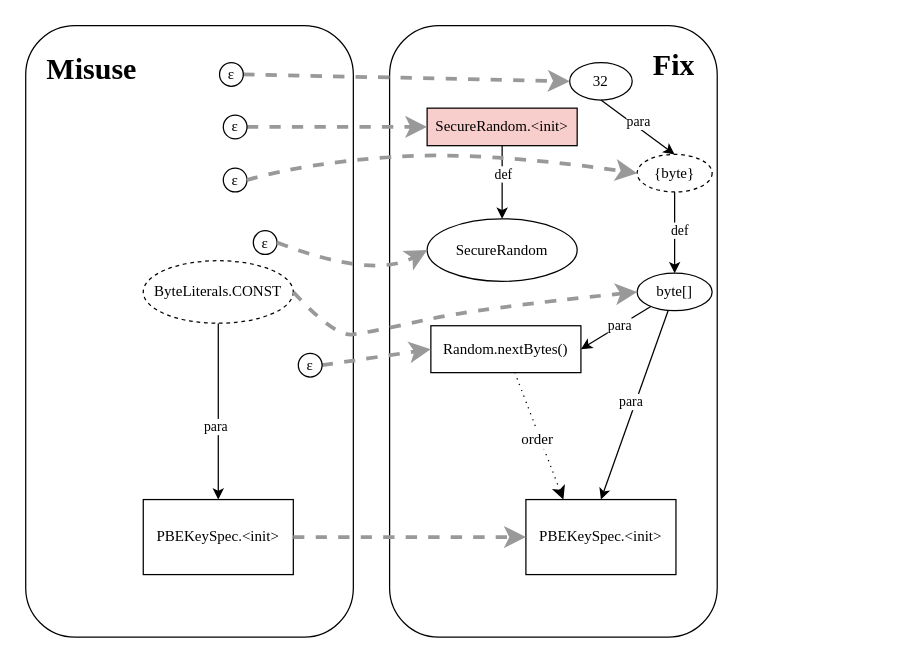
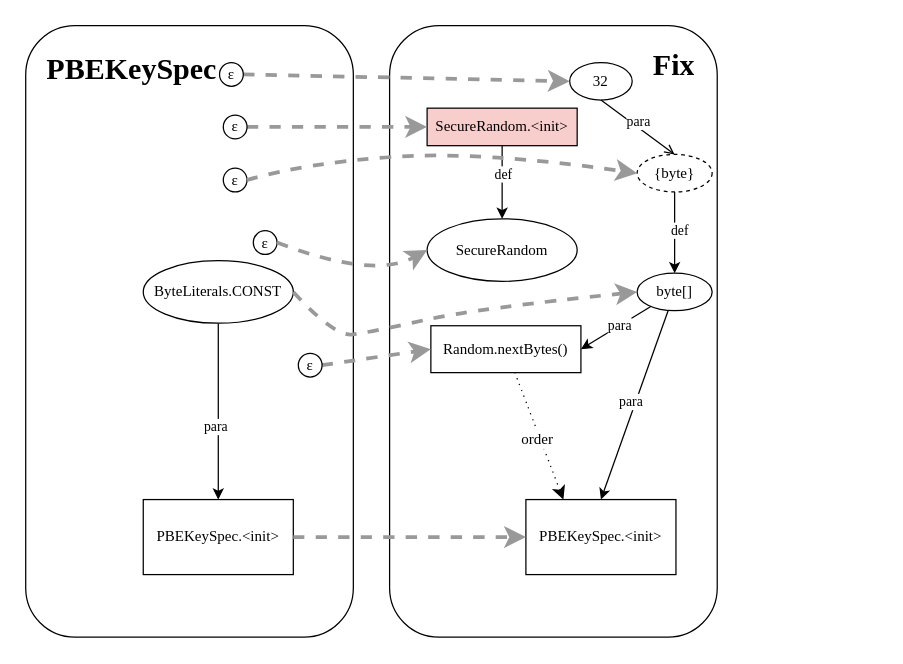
(70, 61) -> (89, 61)
(666, 148) -> (668, 150)
(218, 292) -> (218, 292)
